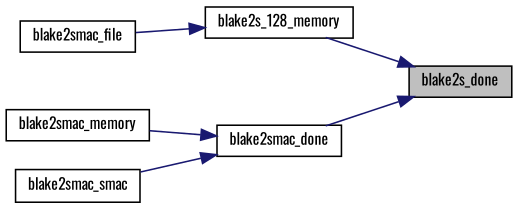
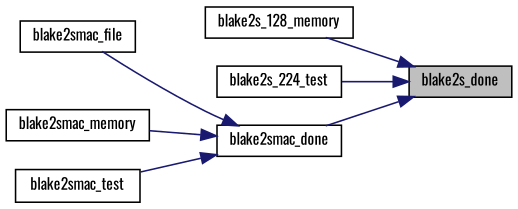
(163, 31) -> (162, 88)
none -> (279, 82)
(78, 186) -> (78, 186)
